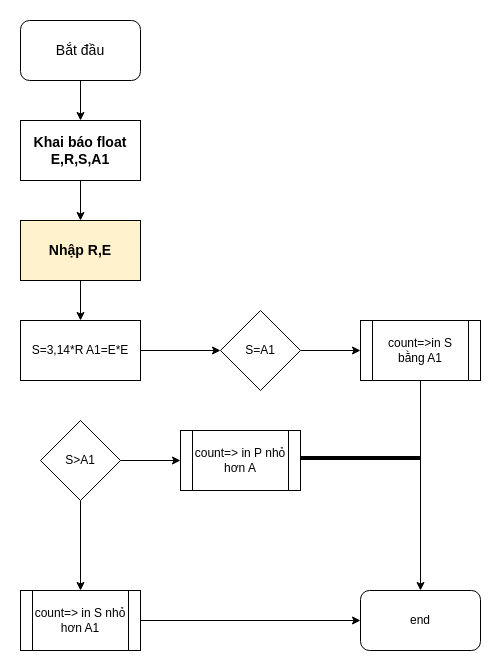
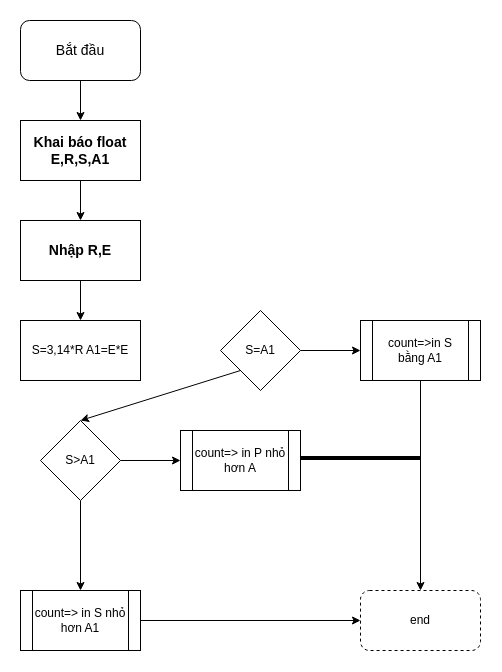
(81, 251) -> (81, 251)
(177, 351) -> none
none -> (164, 394)
(421, 621) -> (421, 621)
